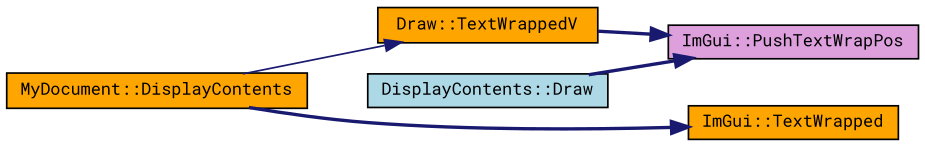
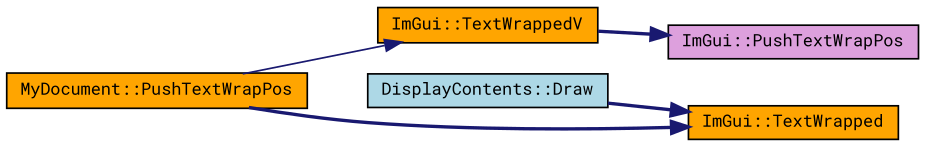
(488, 25) -> (488, 25)
(632, 68) -> (639, 107)
(157, 91) -> (157, 91)
